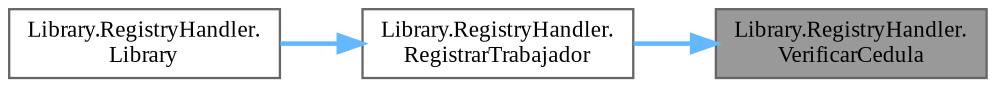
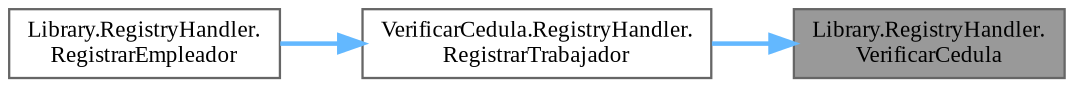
(145, 44) -> (145, 44)
(498, 44) -> (537, 44)
